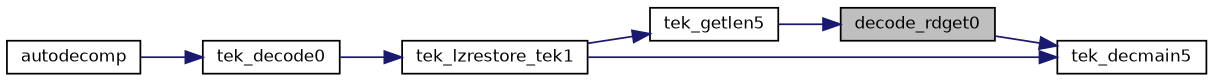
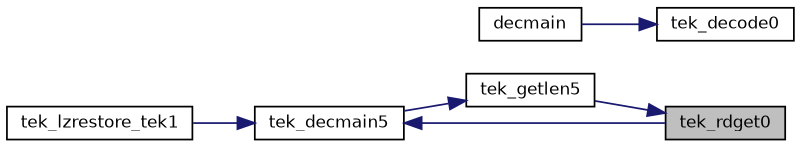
(918, 24) -> (725, 123)
(610, 40) -> (426, 107)
(74, 57) -> (530, 24)
(362, 57) -> none
